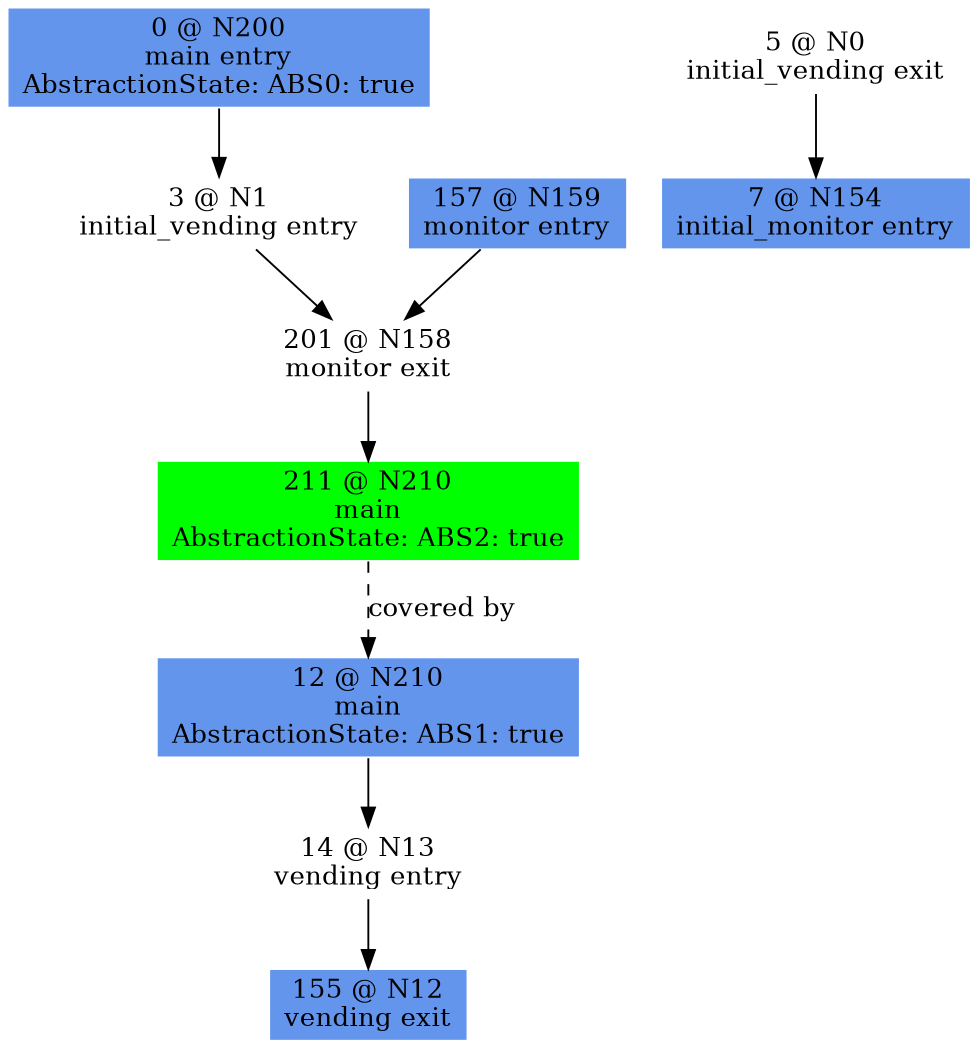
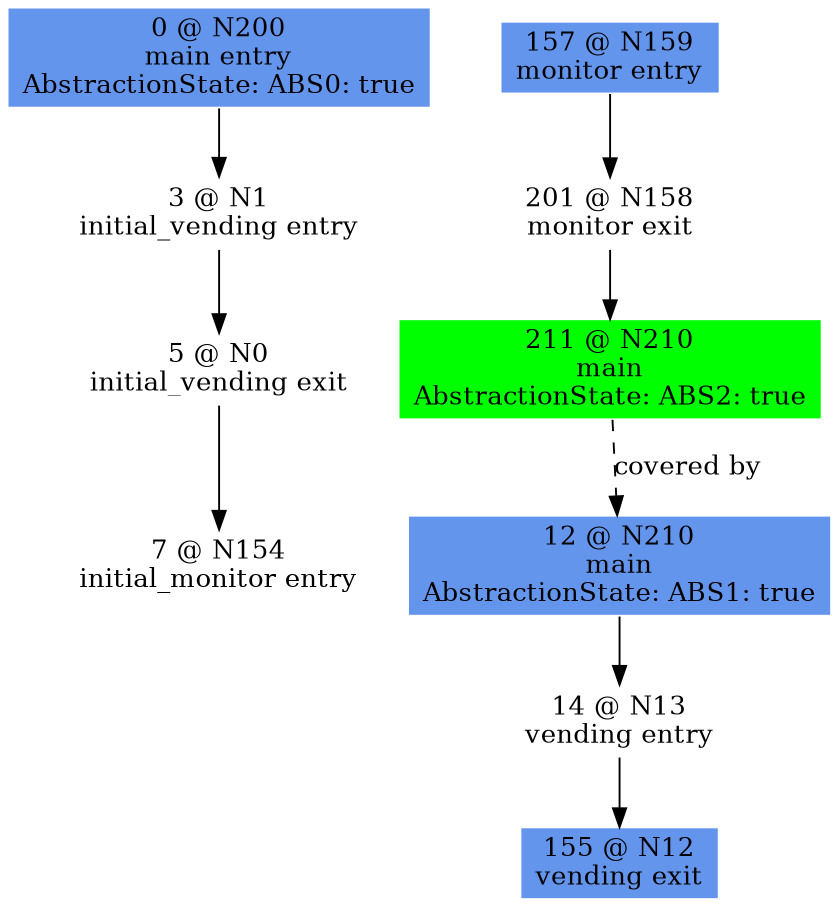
(816, 213) -> (219, 566)
(287, 278) -> (219, 282)
